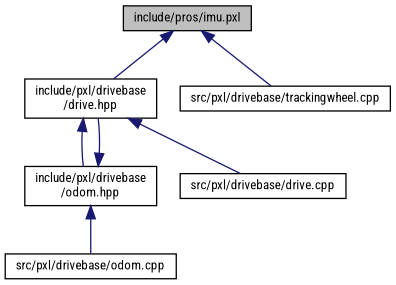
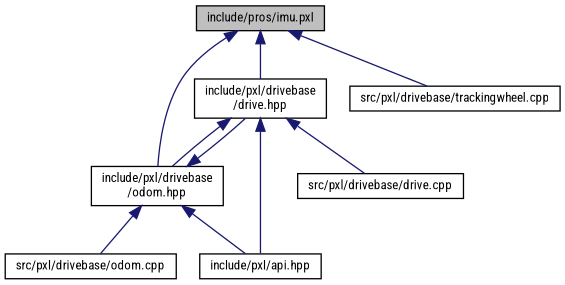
none -> (175, 92)
none -> (260, 266)
